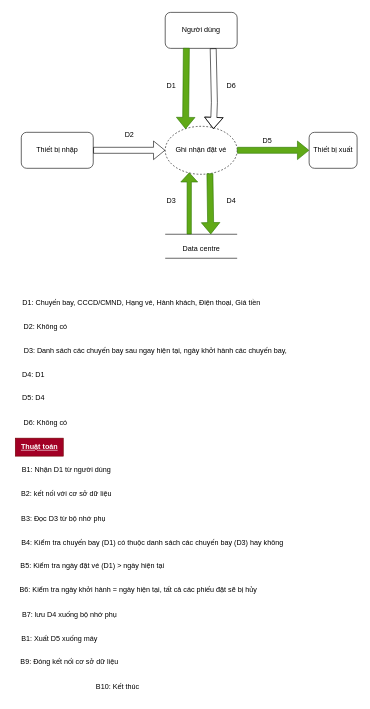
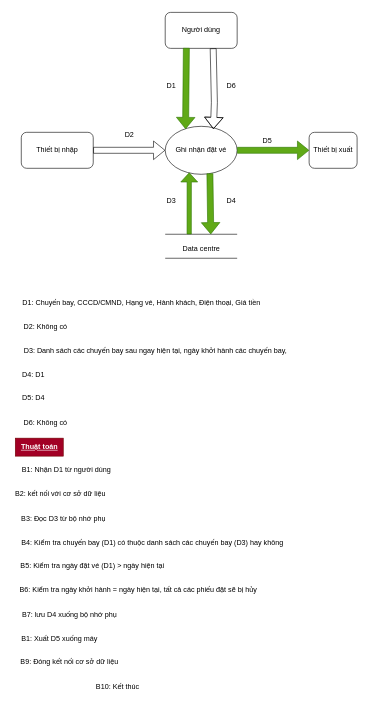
(201, 150) -> (201, 150)
(66, 494) -> (60, 494)
